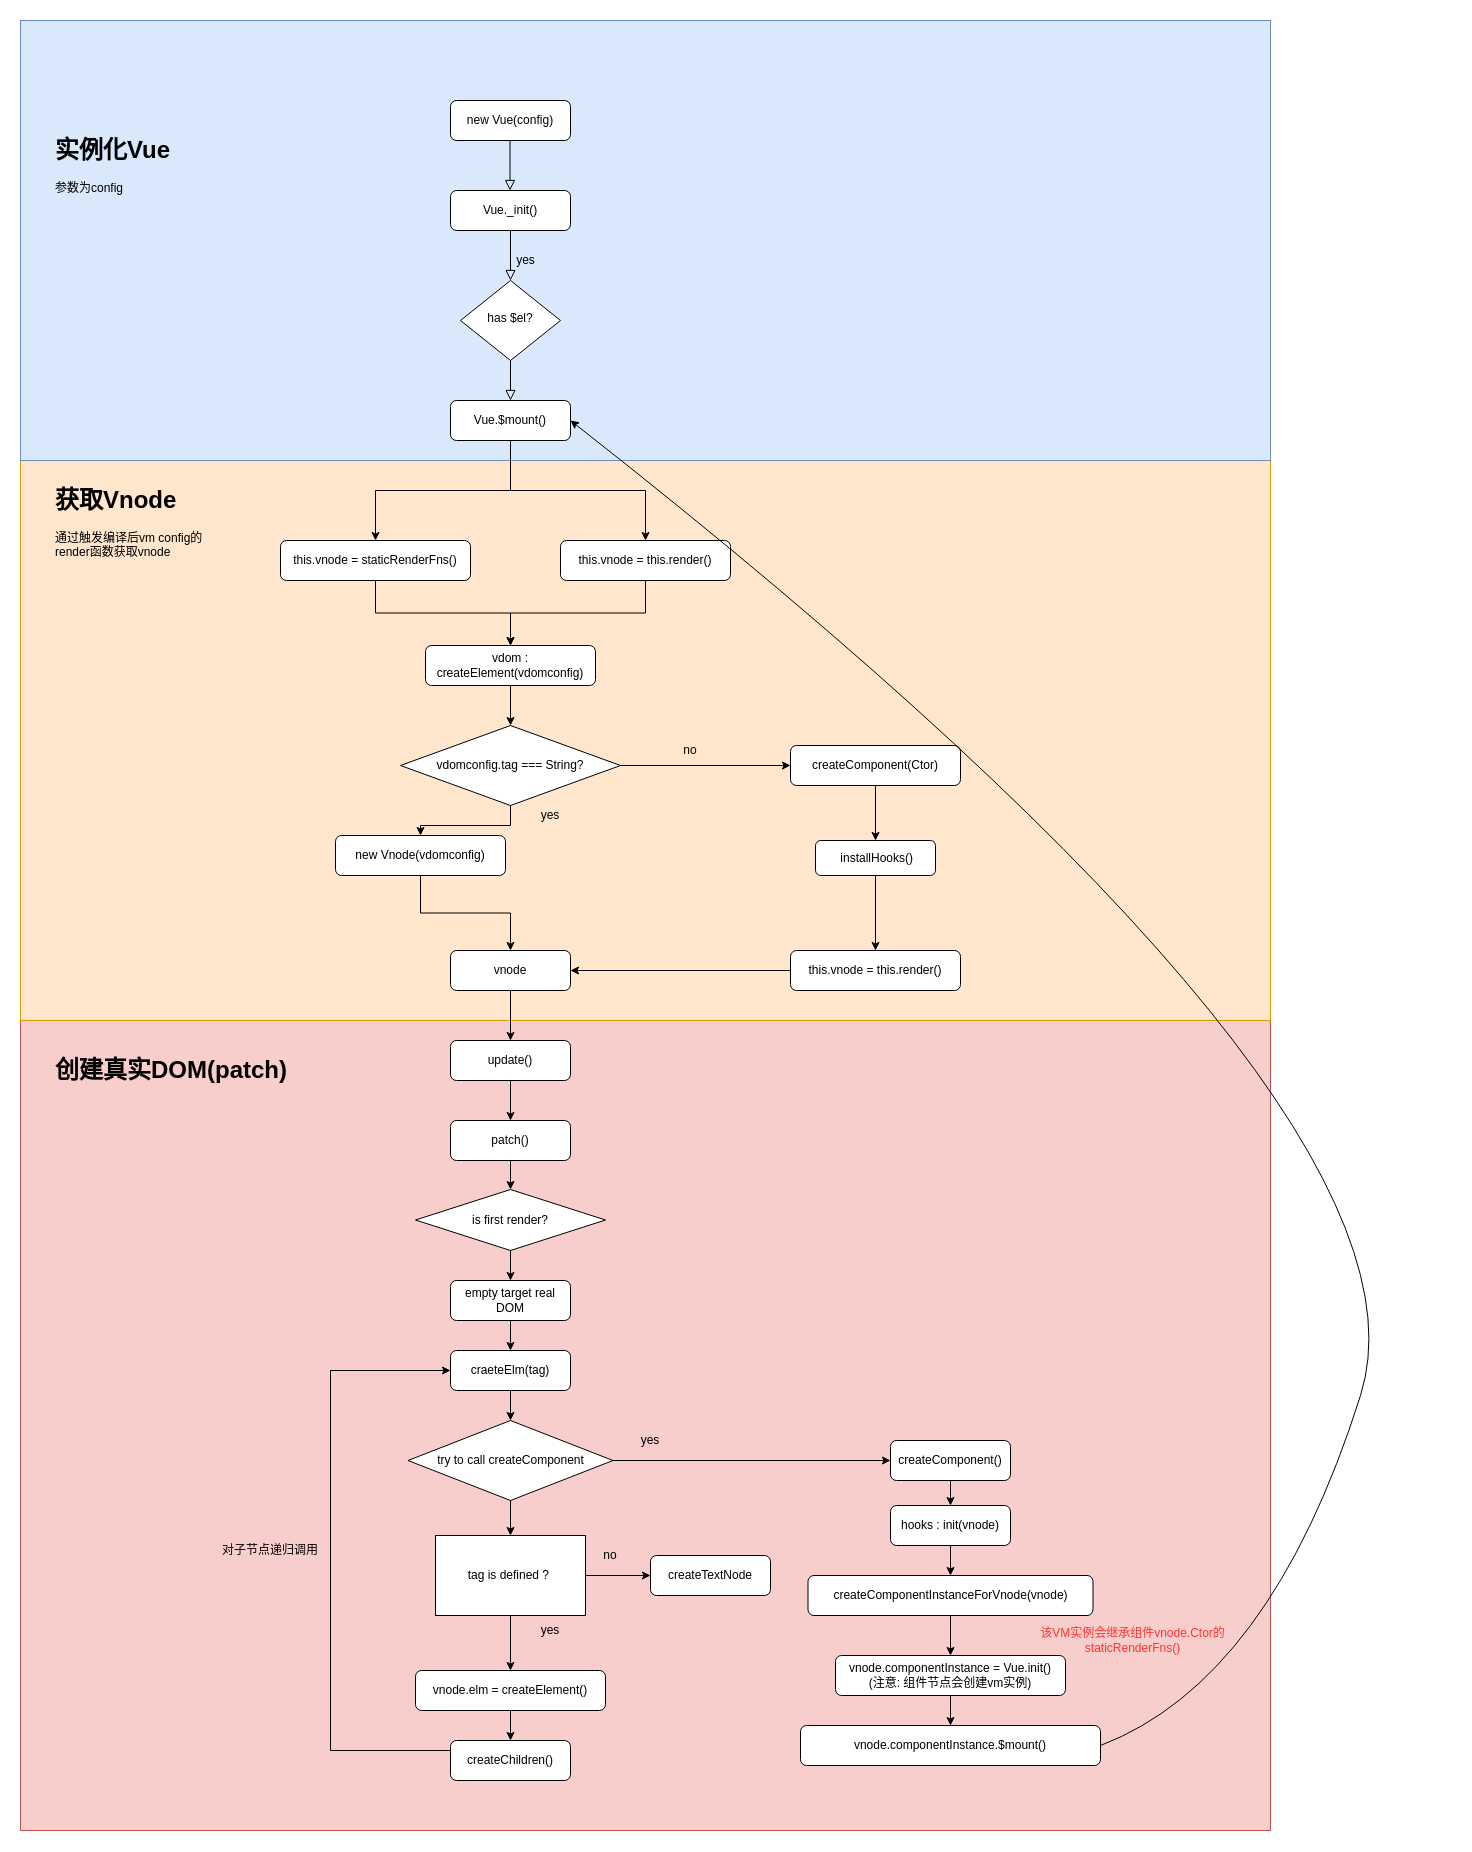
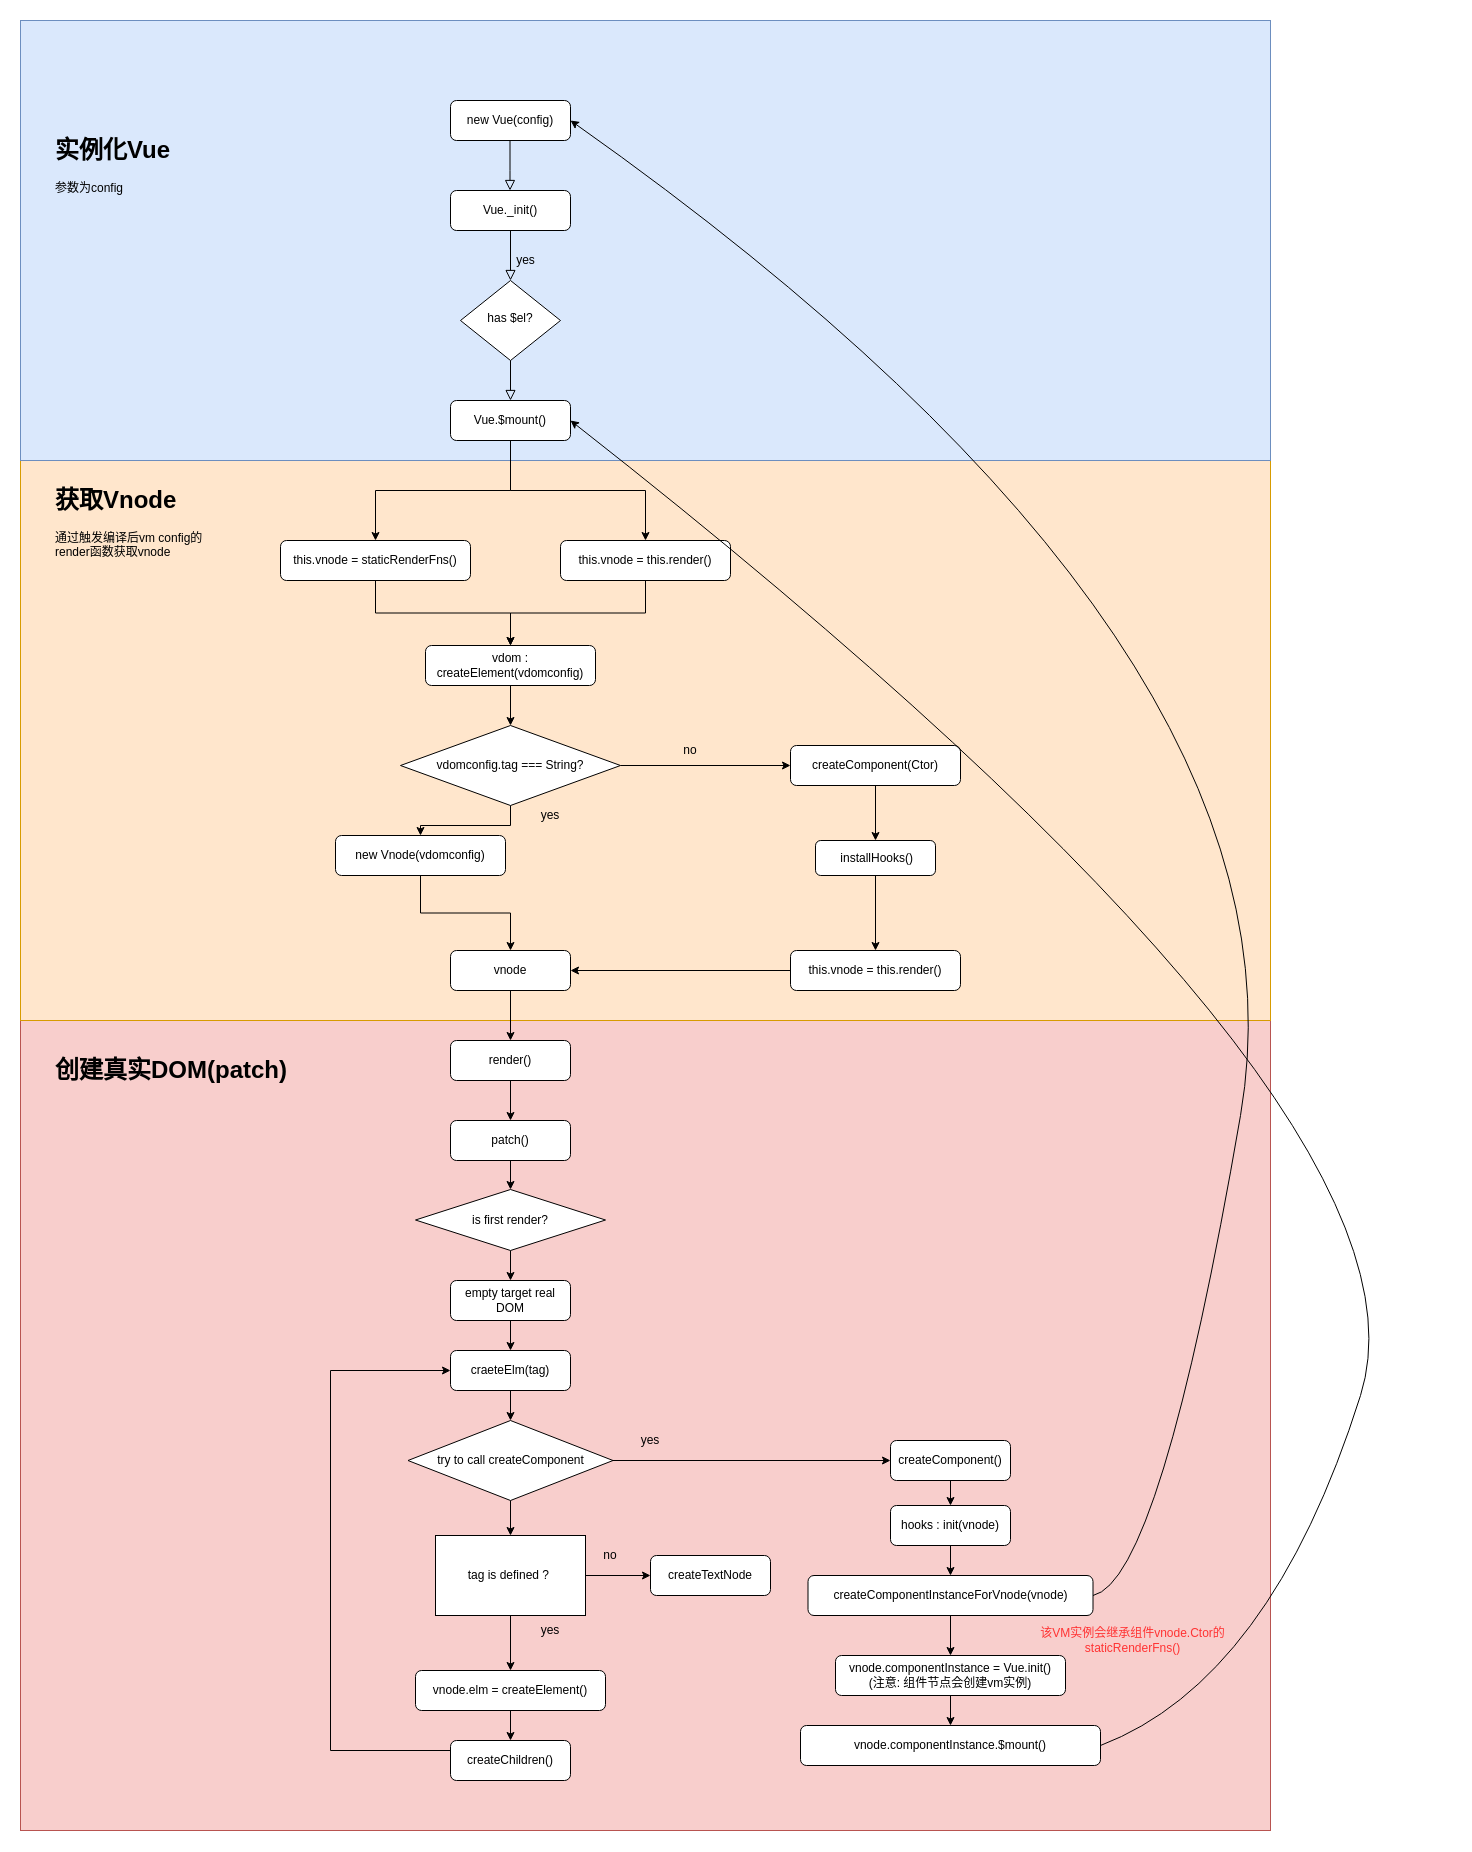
none -> (1180, 752)
(511, 1061) -> (511, 1061)
(271, 1551) -> none
